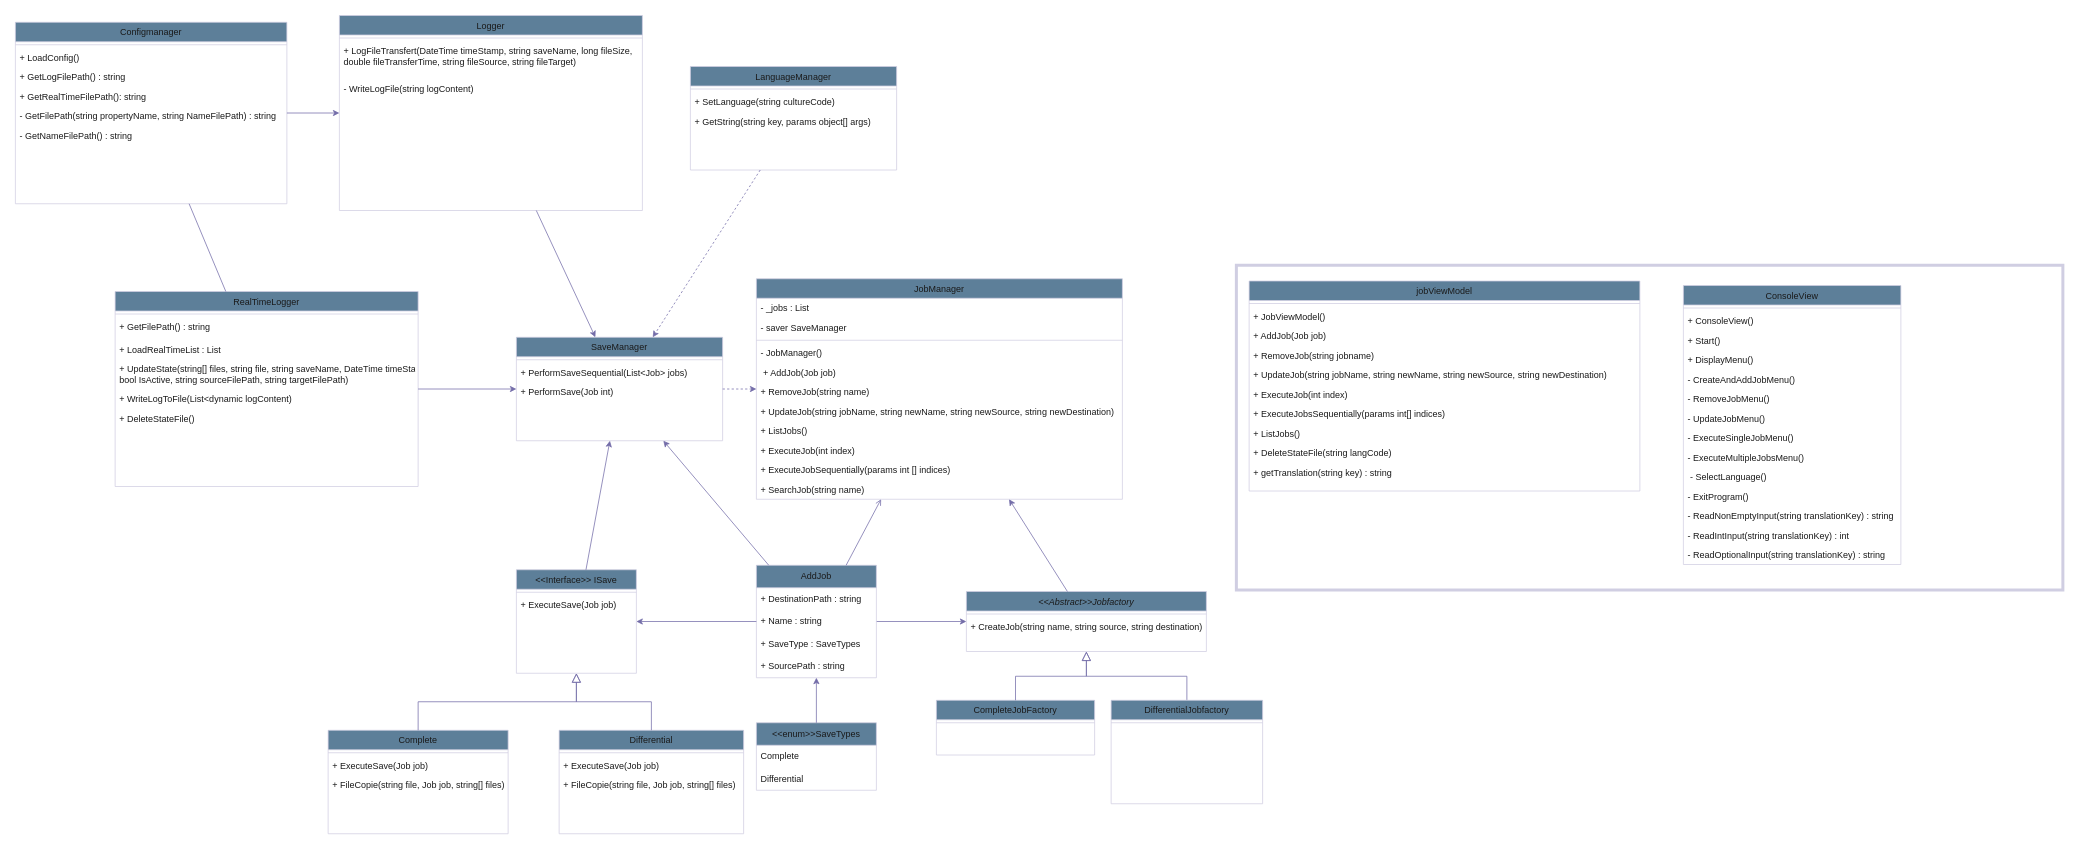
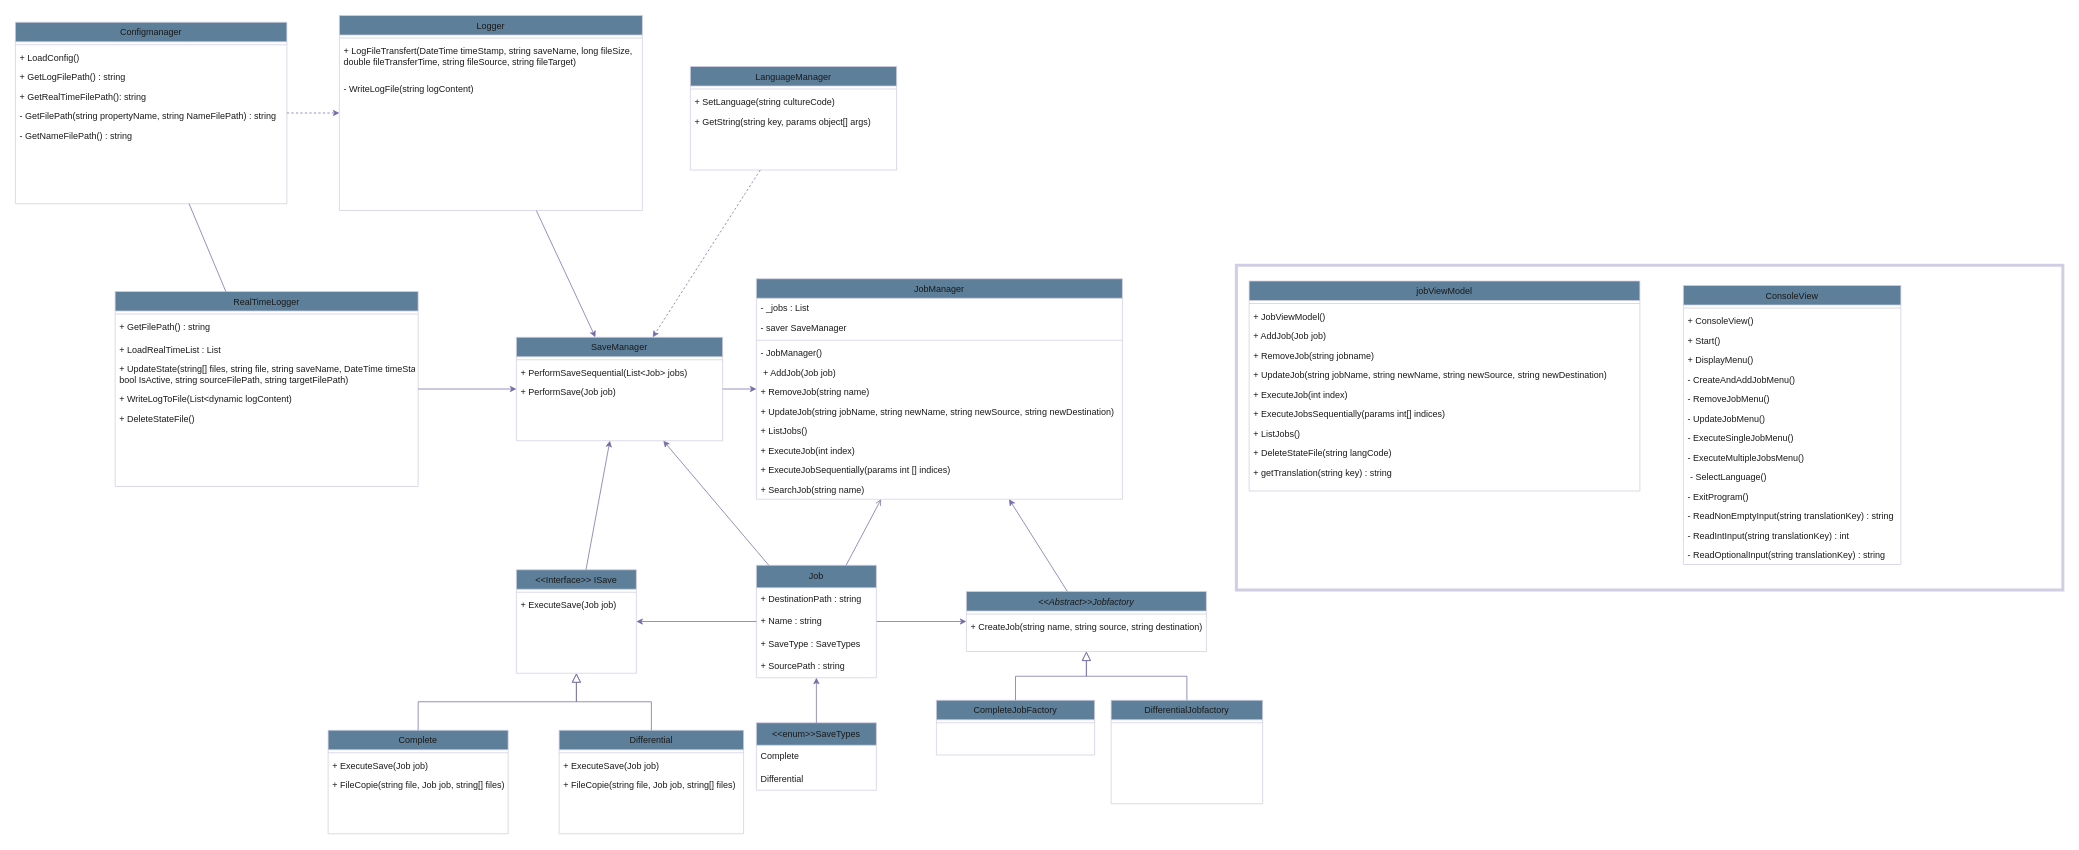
(310, 113) -> (310, 113)
(737, 389) -> (737, 389)
(572, 392) -> (574, 392)
(816, 576) -> (816, 576)
